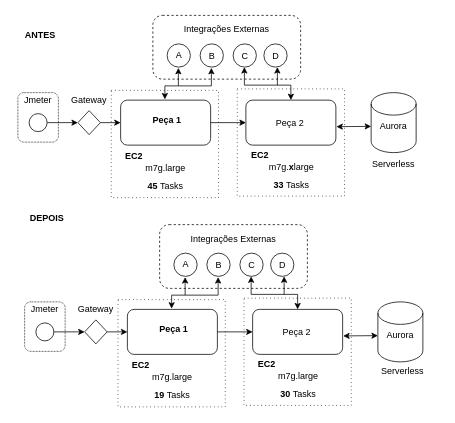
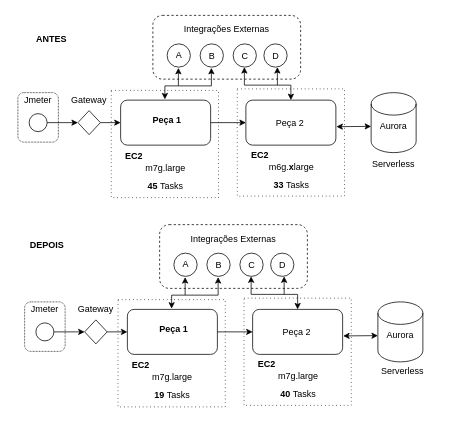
(40, 36) -> (51, 39)
(291, 167) -> (291, 167)
(47, 219) -> (47, 245)
(298, 394) -> (298, 394)
